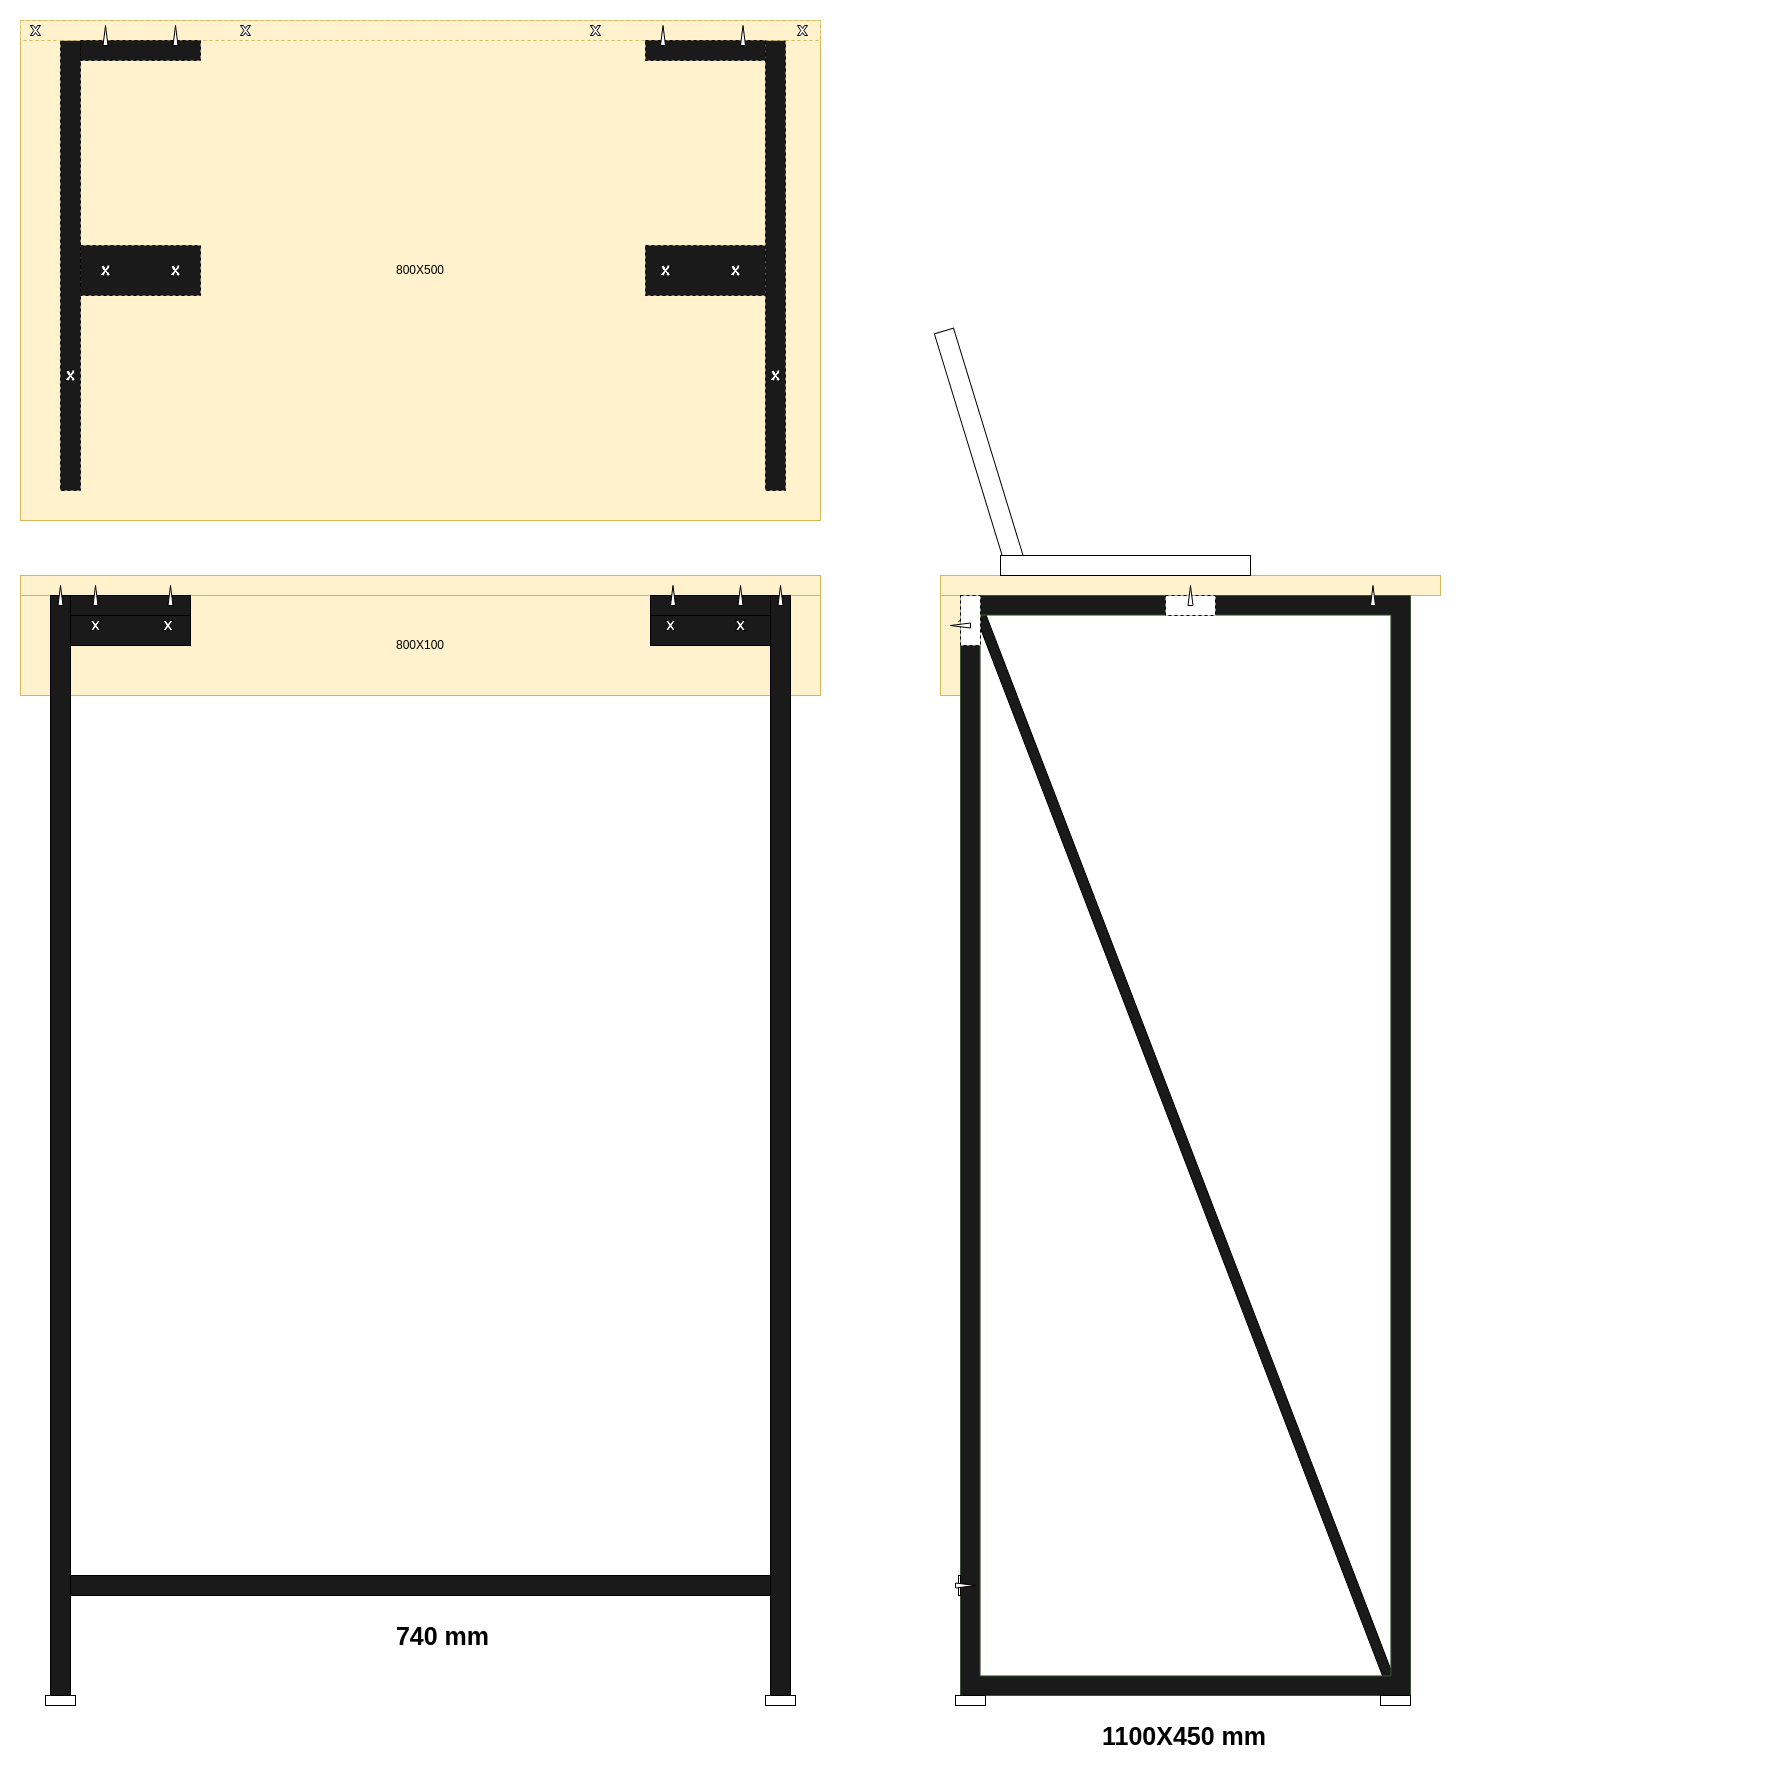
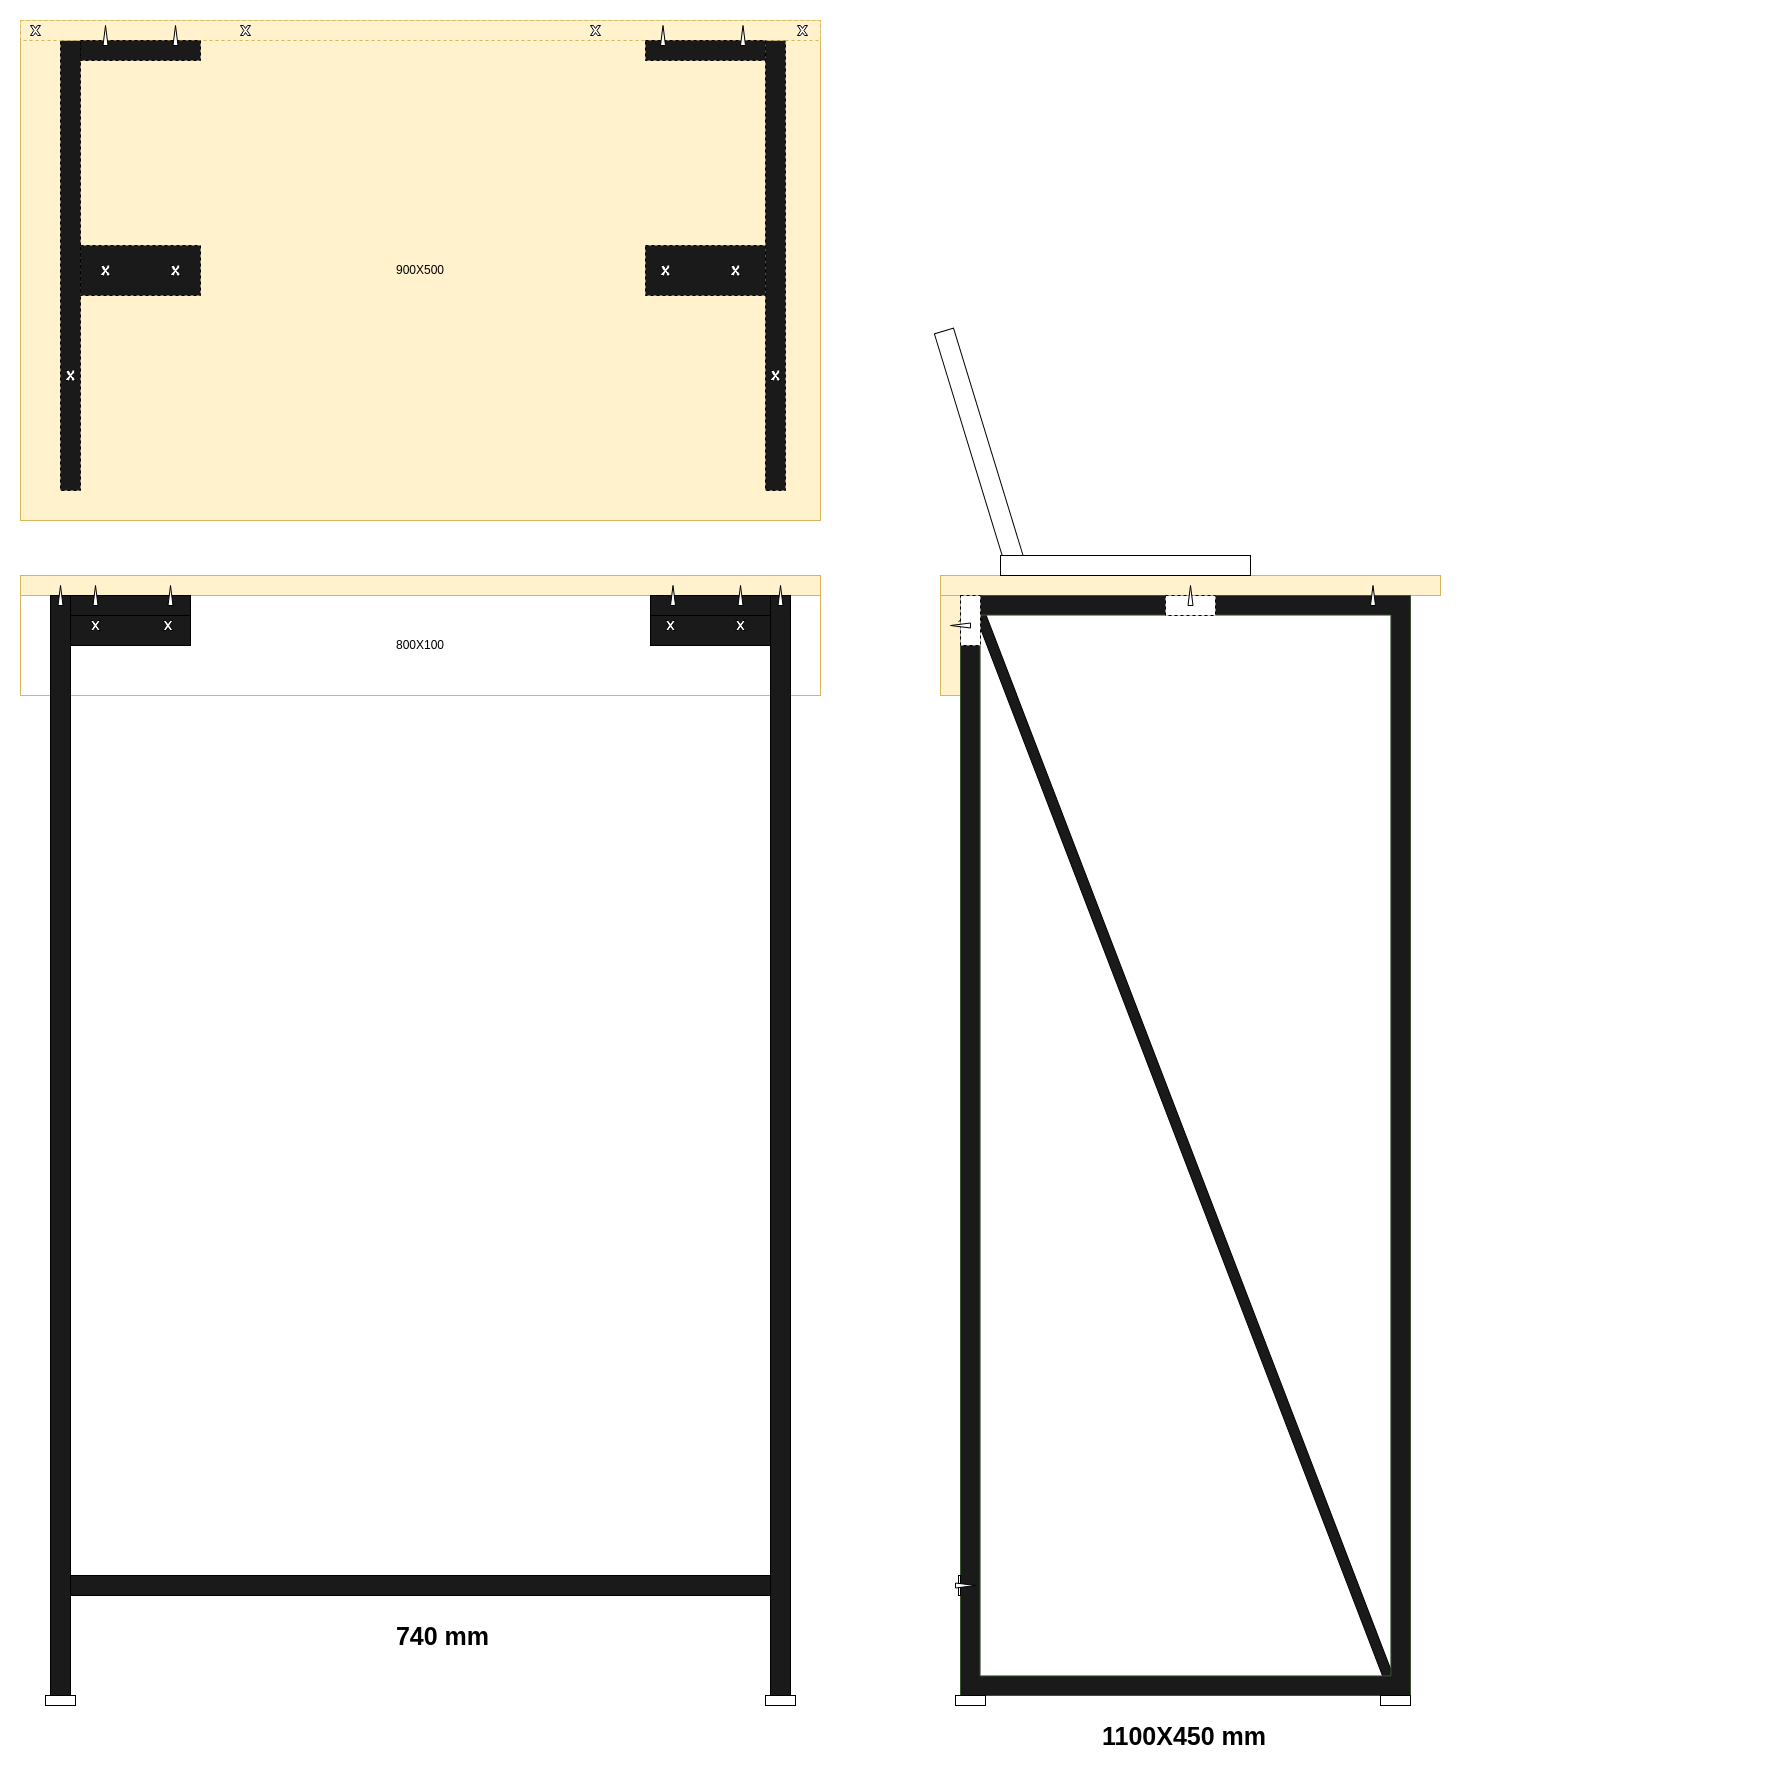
(421, 271) -> (421, 271)
(421, 646) -> (421, 646)
